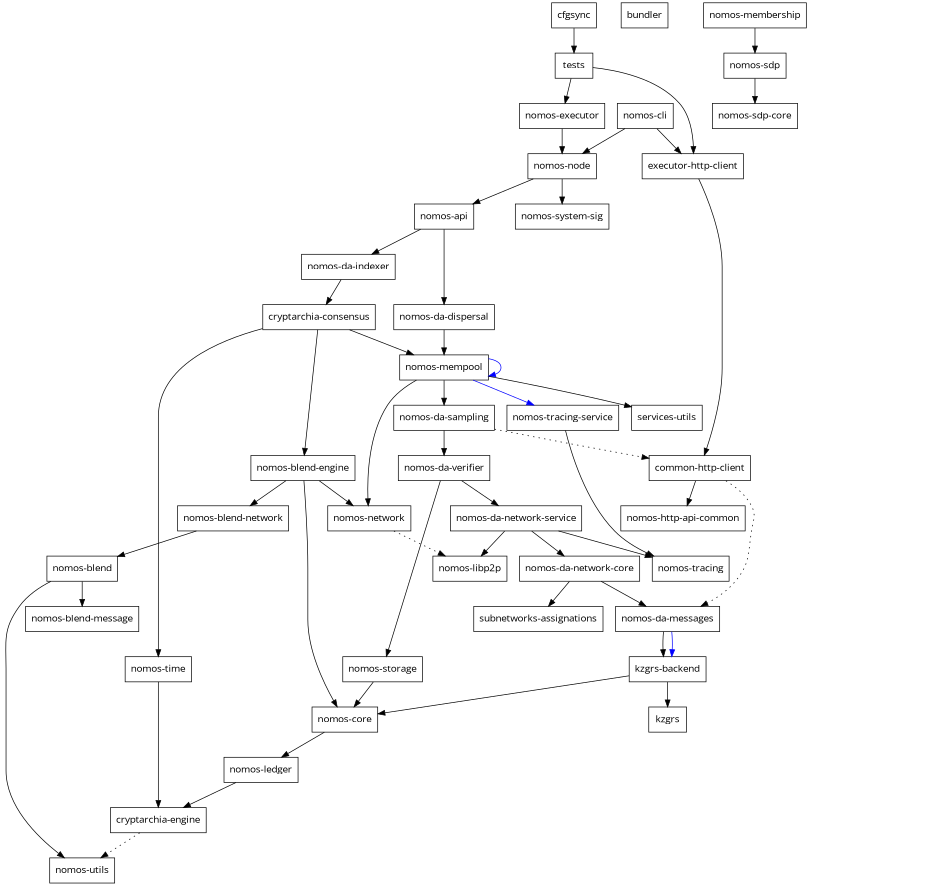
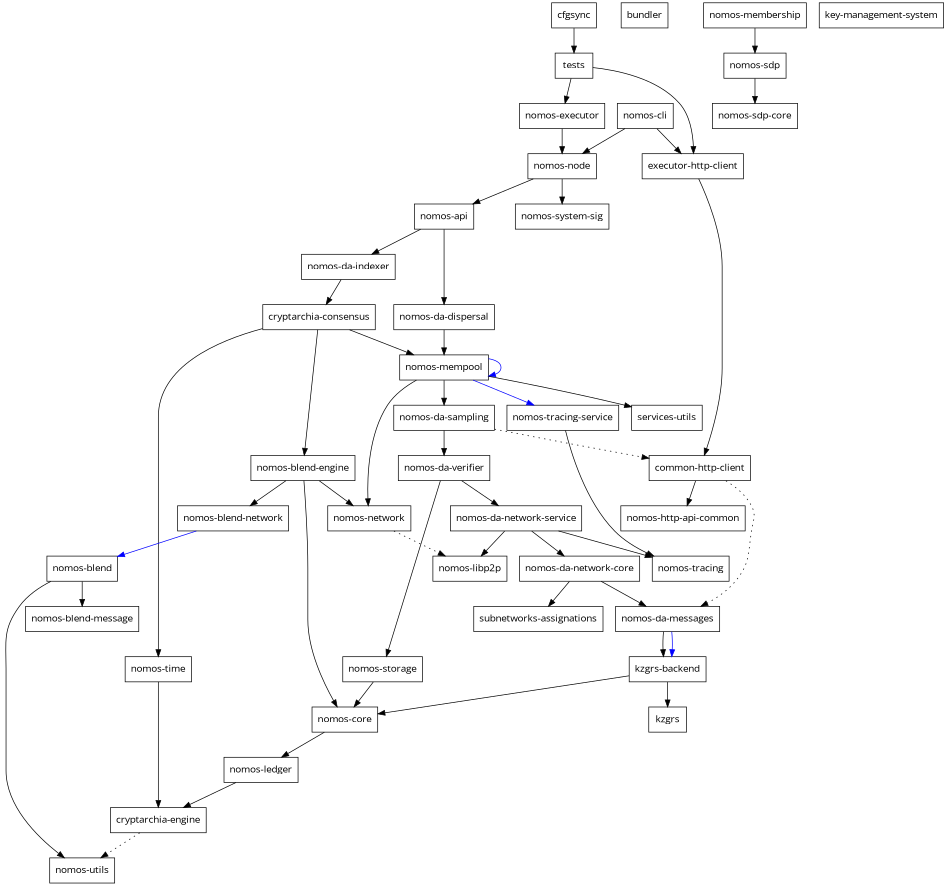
none -> (881, 15)
(164, 541) -> (164, 541)
